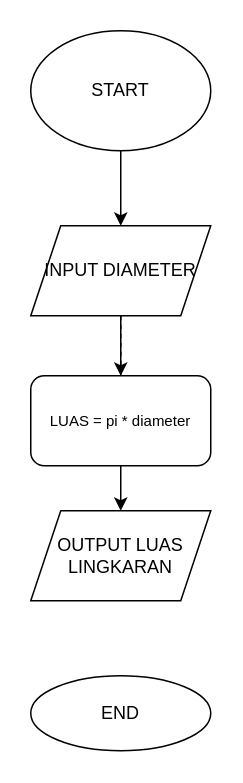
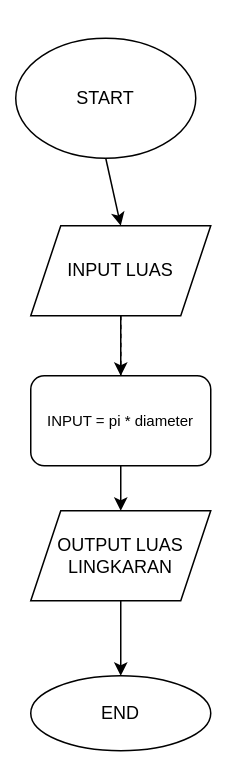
(121, 91) -> (106, 98)
(121, 271) -> (121, 271)
(121, 421) -> (121, 421)
none -> (121, 633)
